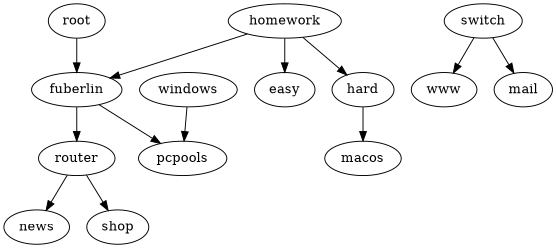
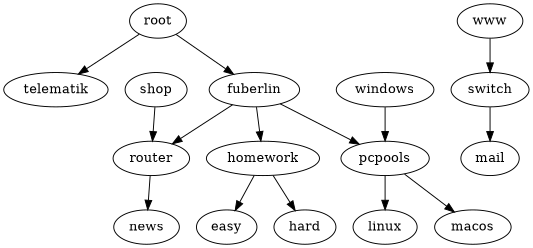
(466, 51) -> (490, 51)
(183, 55) -> (258, 119)
none -> (56, 90)
(363, 119) -> (426, 190)
(95, 189) -> (154, 119)
none -> (385, 227)
